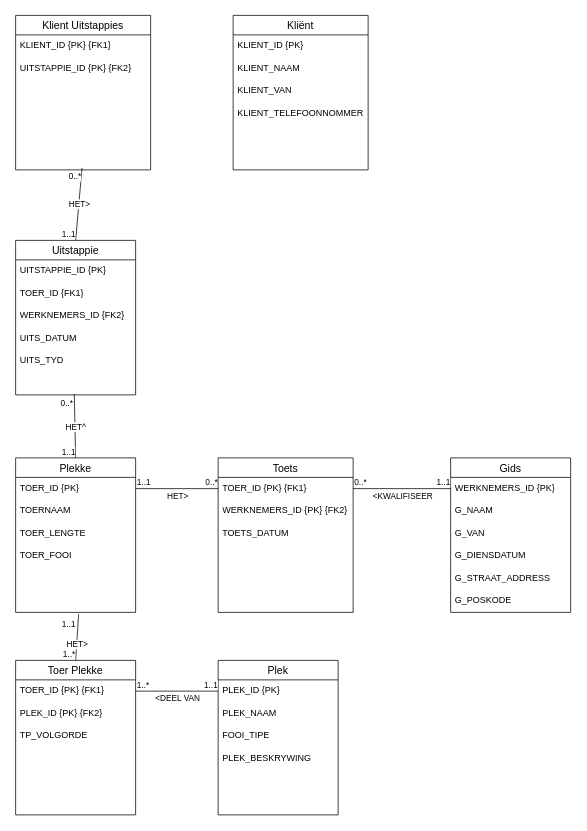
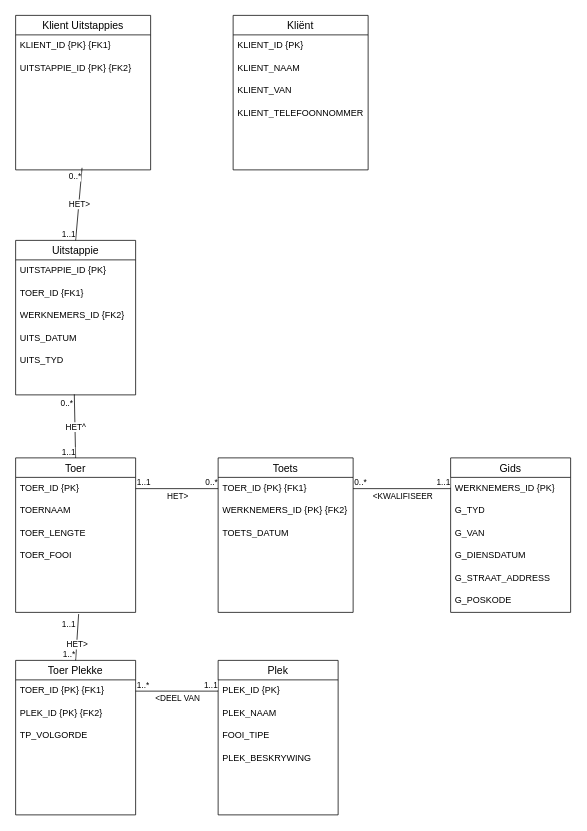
(75, 468) -> (75, 468)
(470, 511) -> (467, 511)
